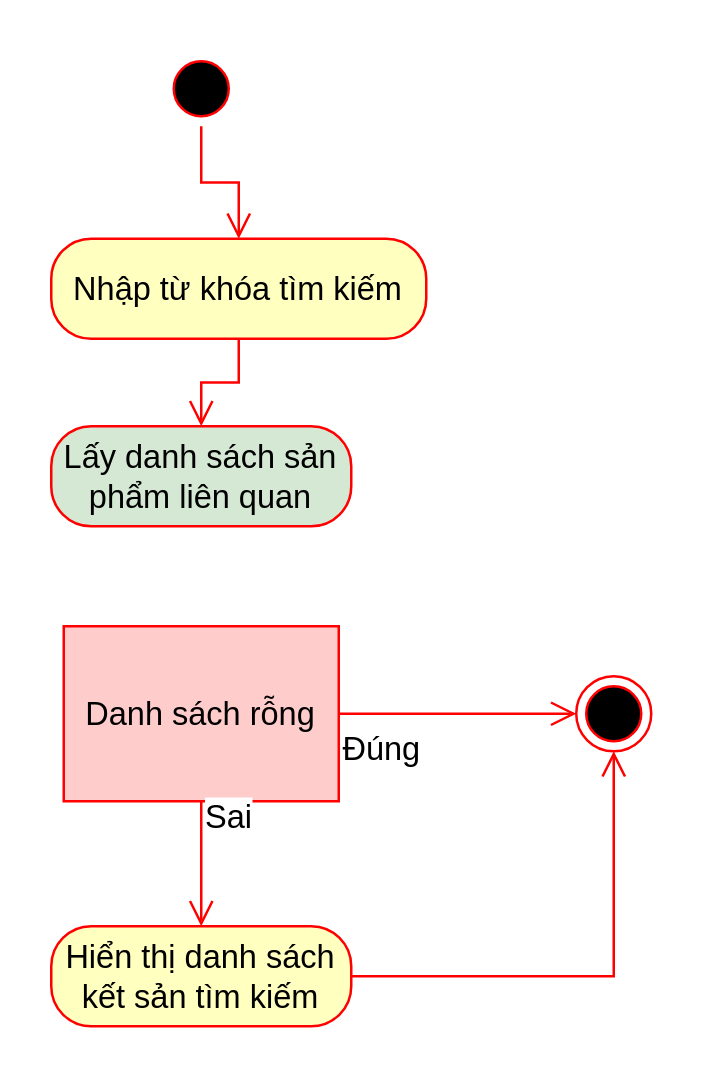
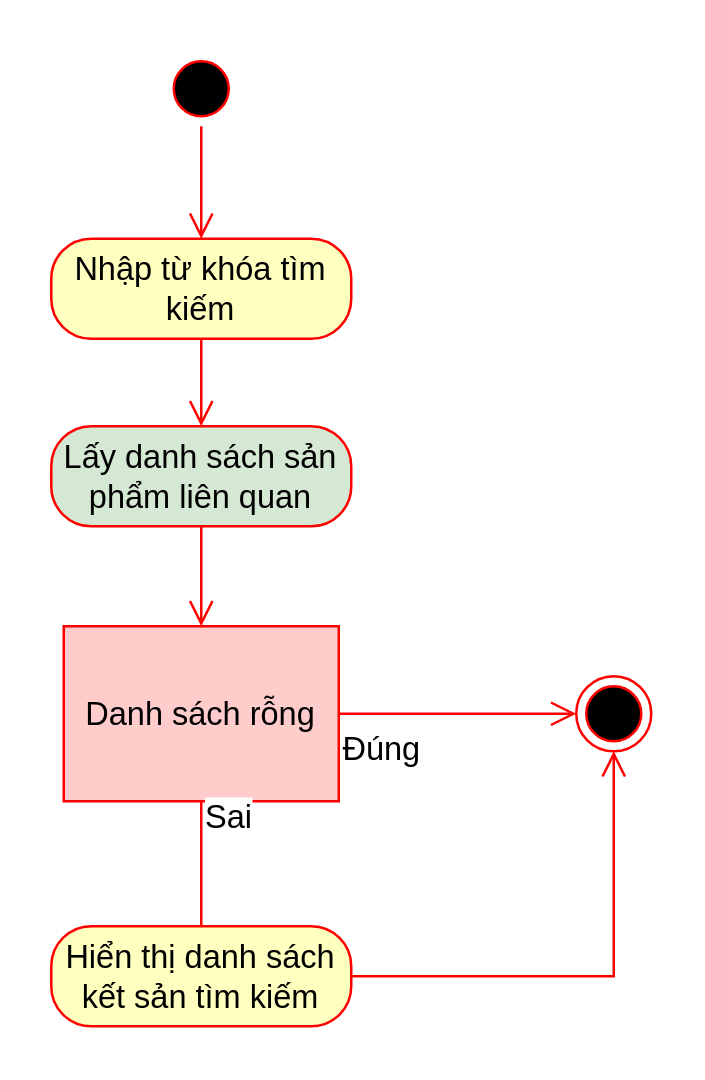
(239, 289) -> (201, 289)
none -> (201, 573)
(201, 917) -> (201, 919)
